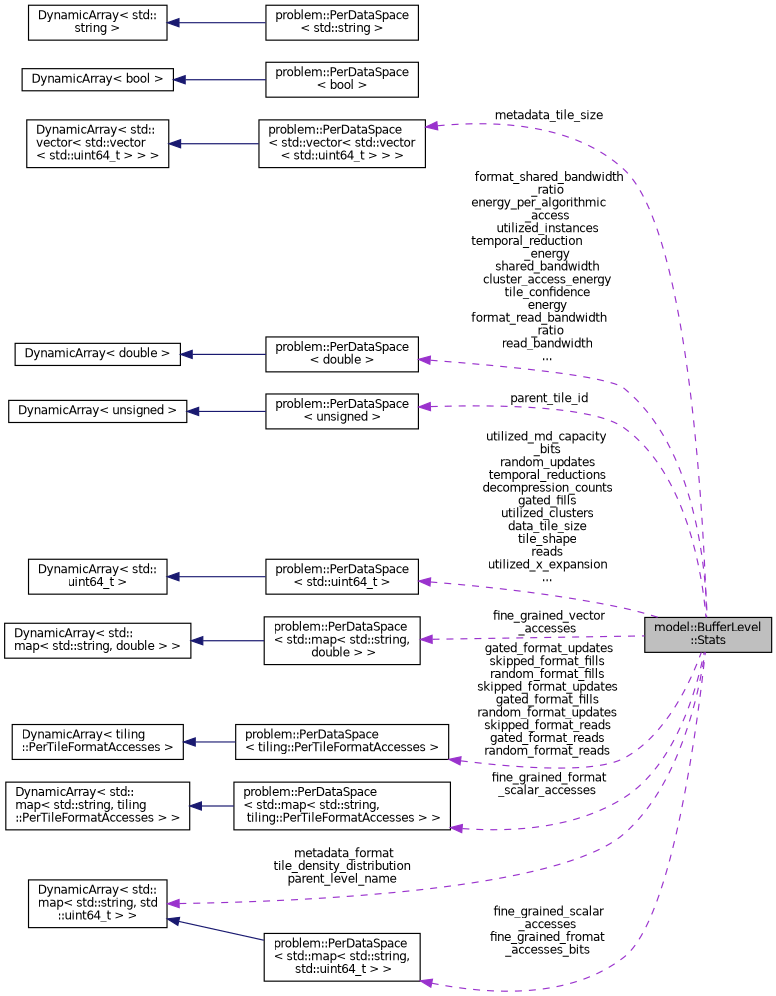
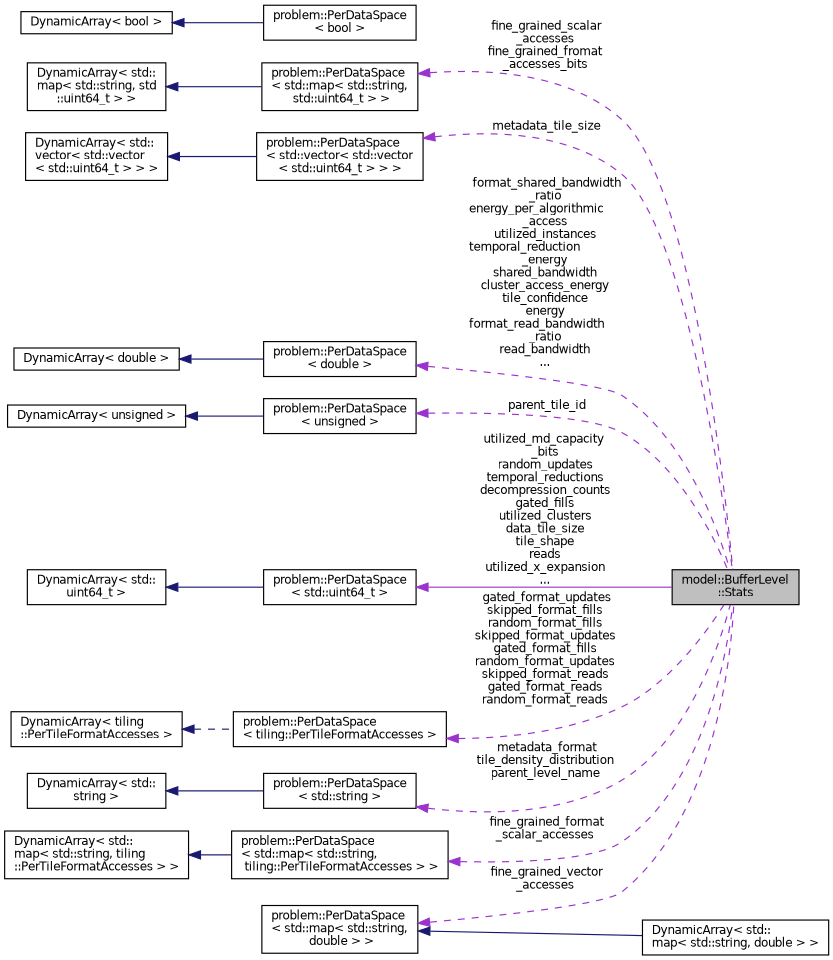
(545, 594) -> (550, 587)
(234, 641) -> (536, 933)
(216, 742) -> (214, 729)
(506, 877) -> (626, 777)
